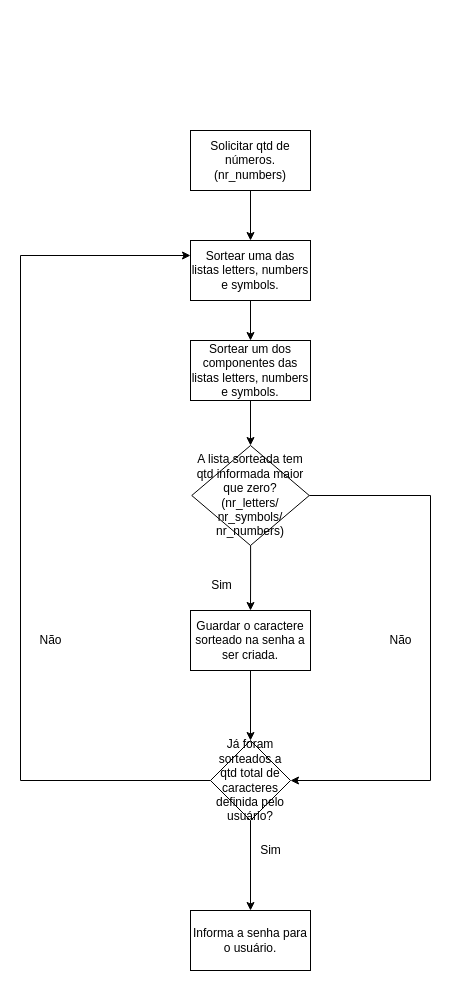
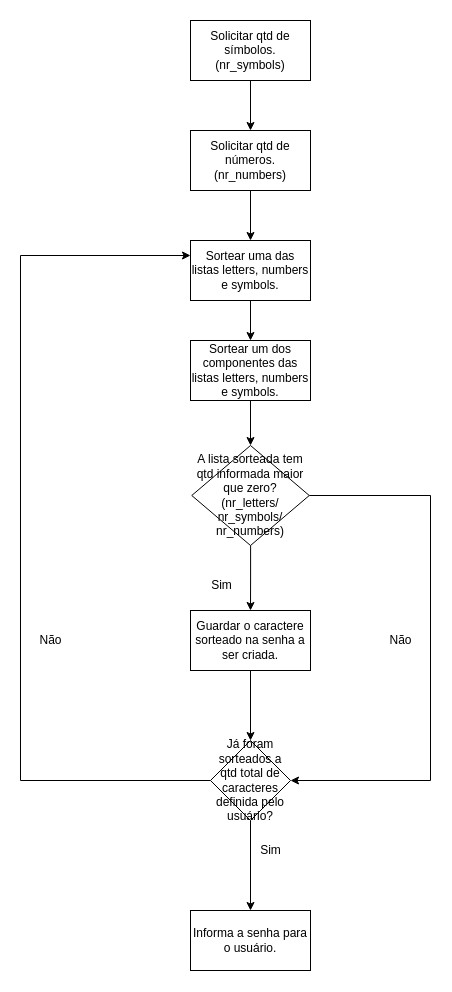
none -> (251, 51)
none -> (251, 102)
